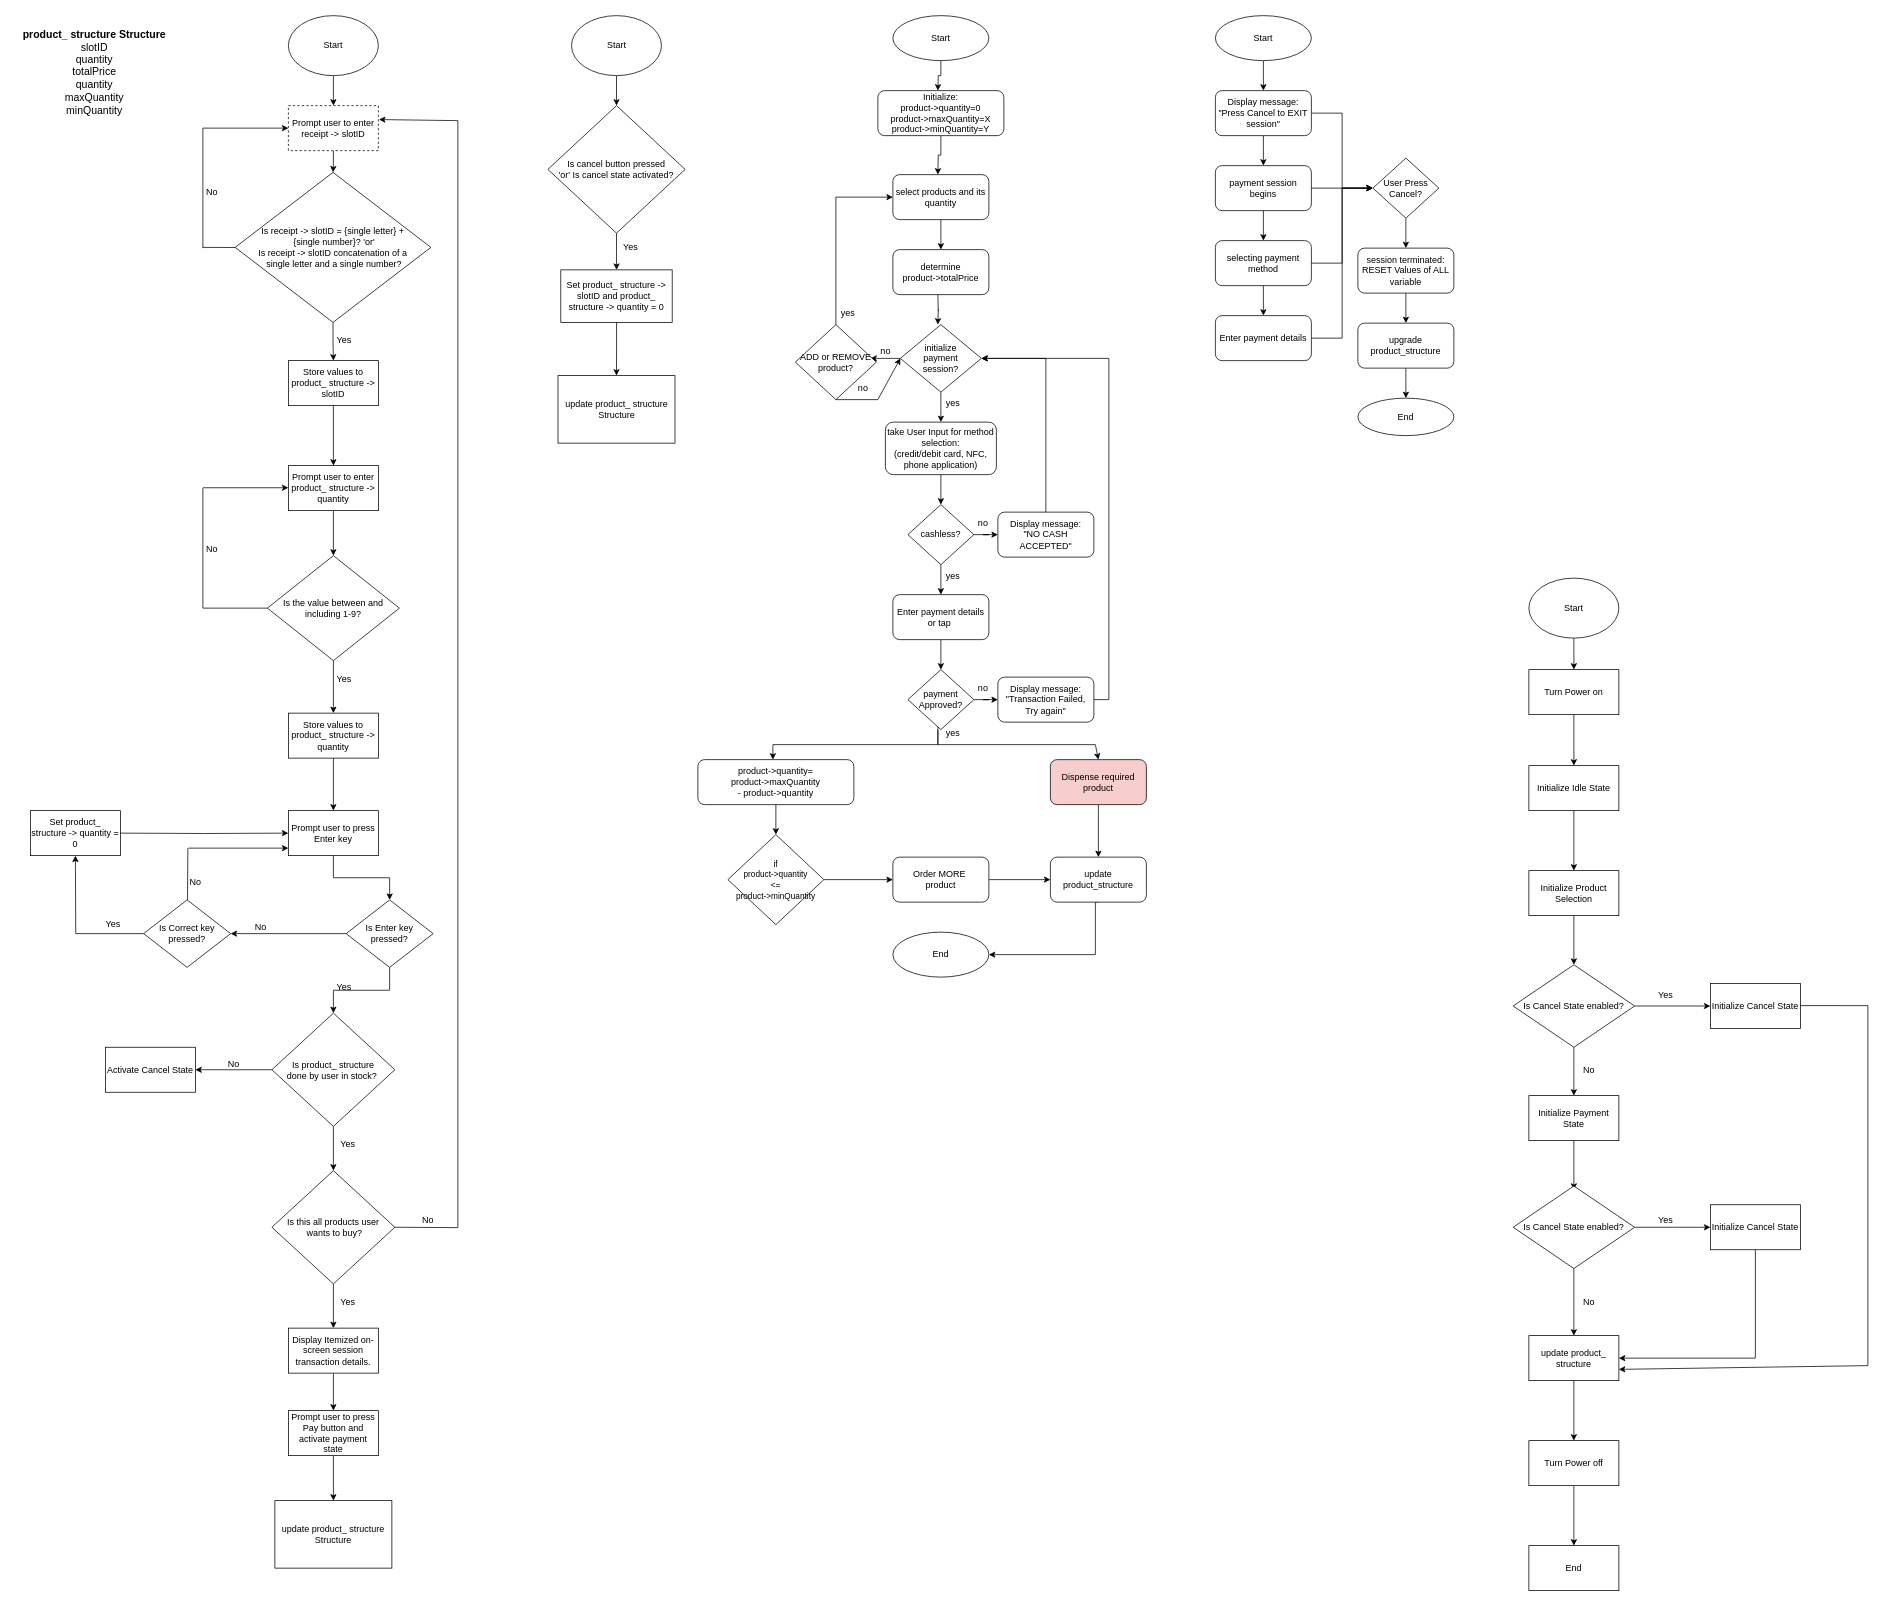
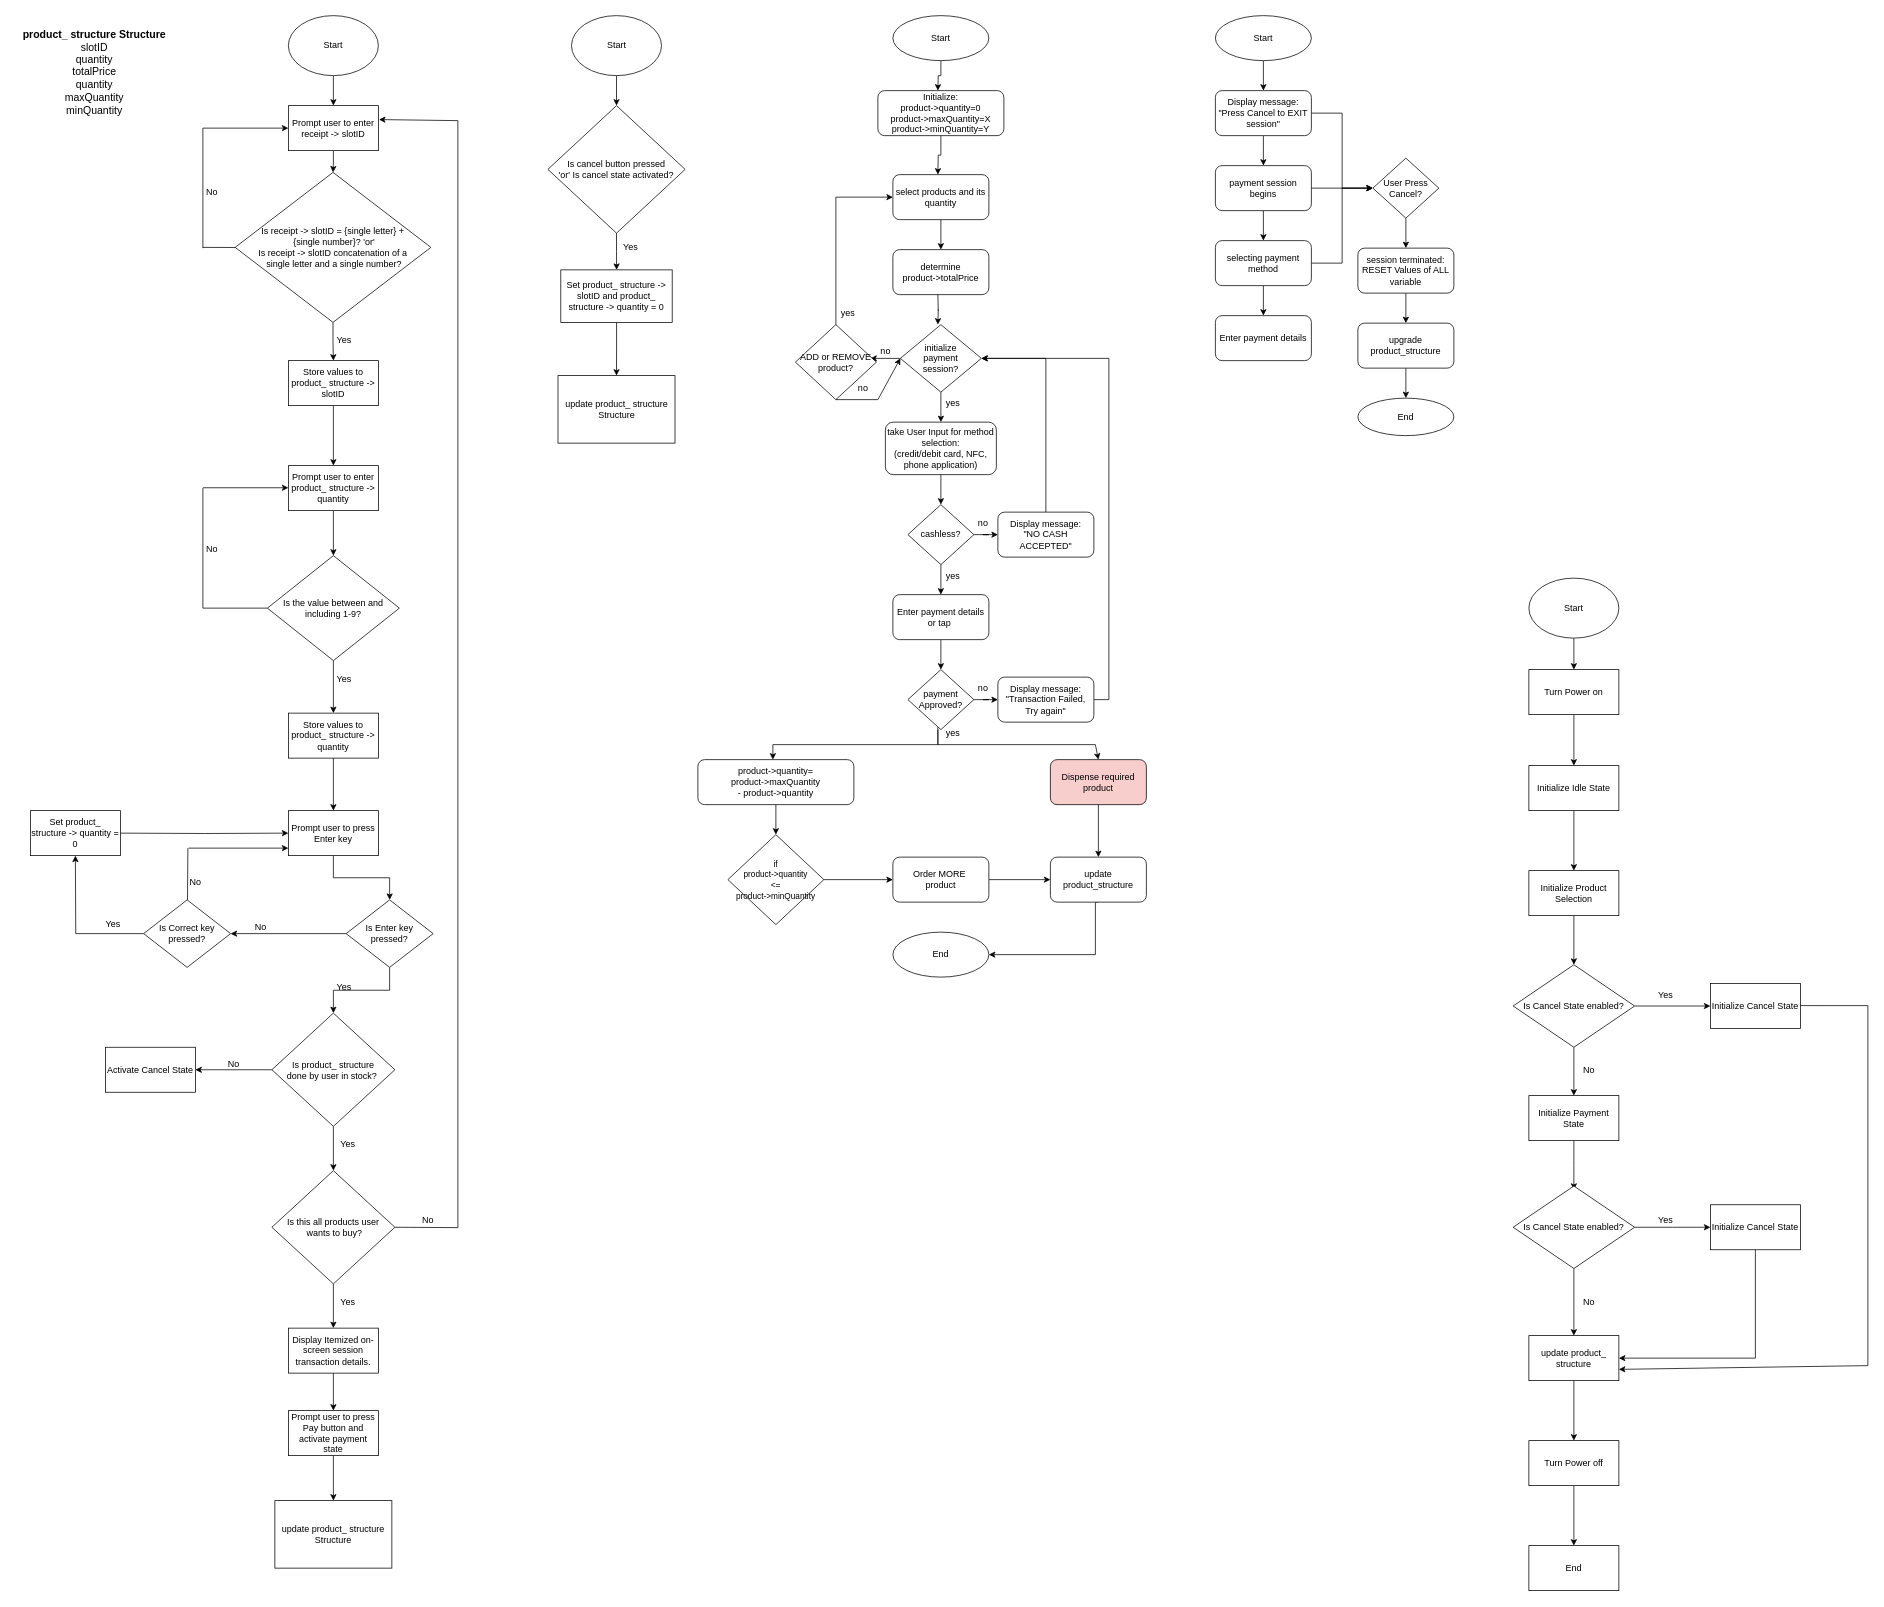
(333, 128) -> (333, 128)
(1342, 316) -> none
